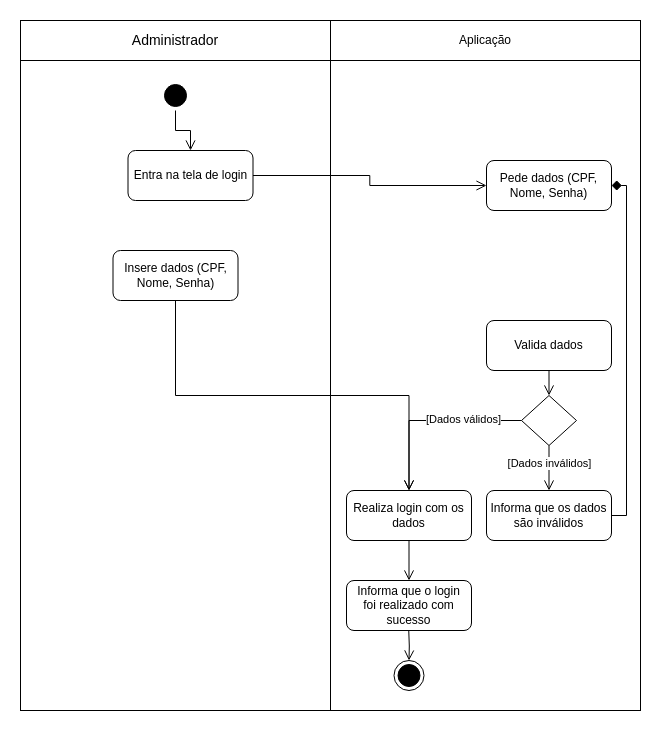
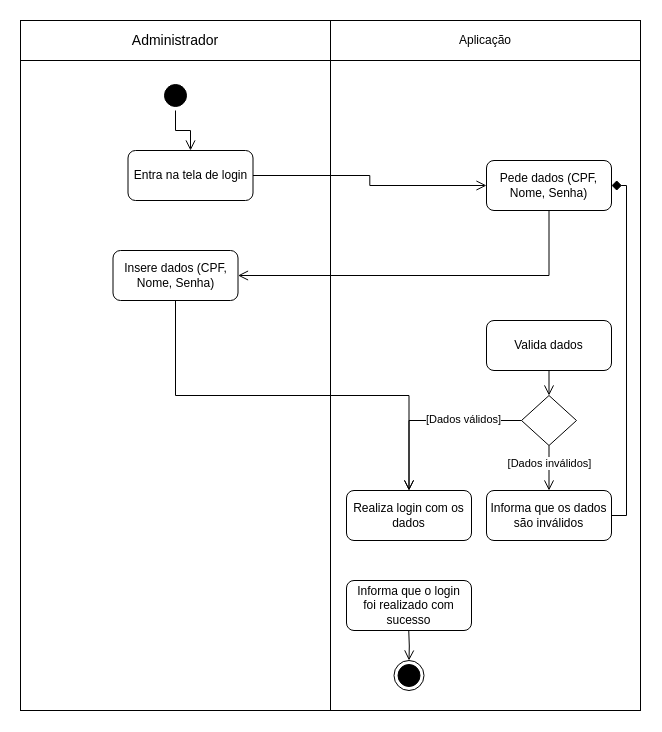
none -> (428, 276)
(409, 559) -> none
